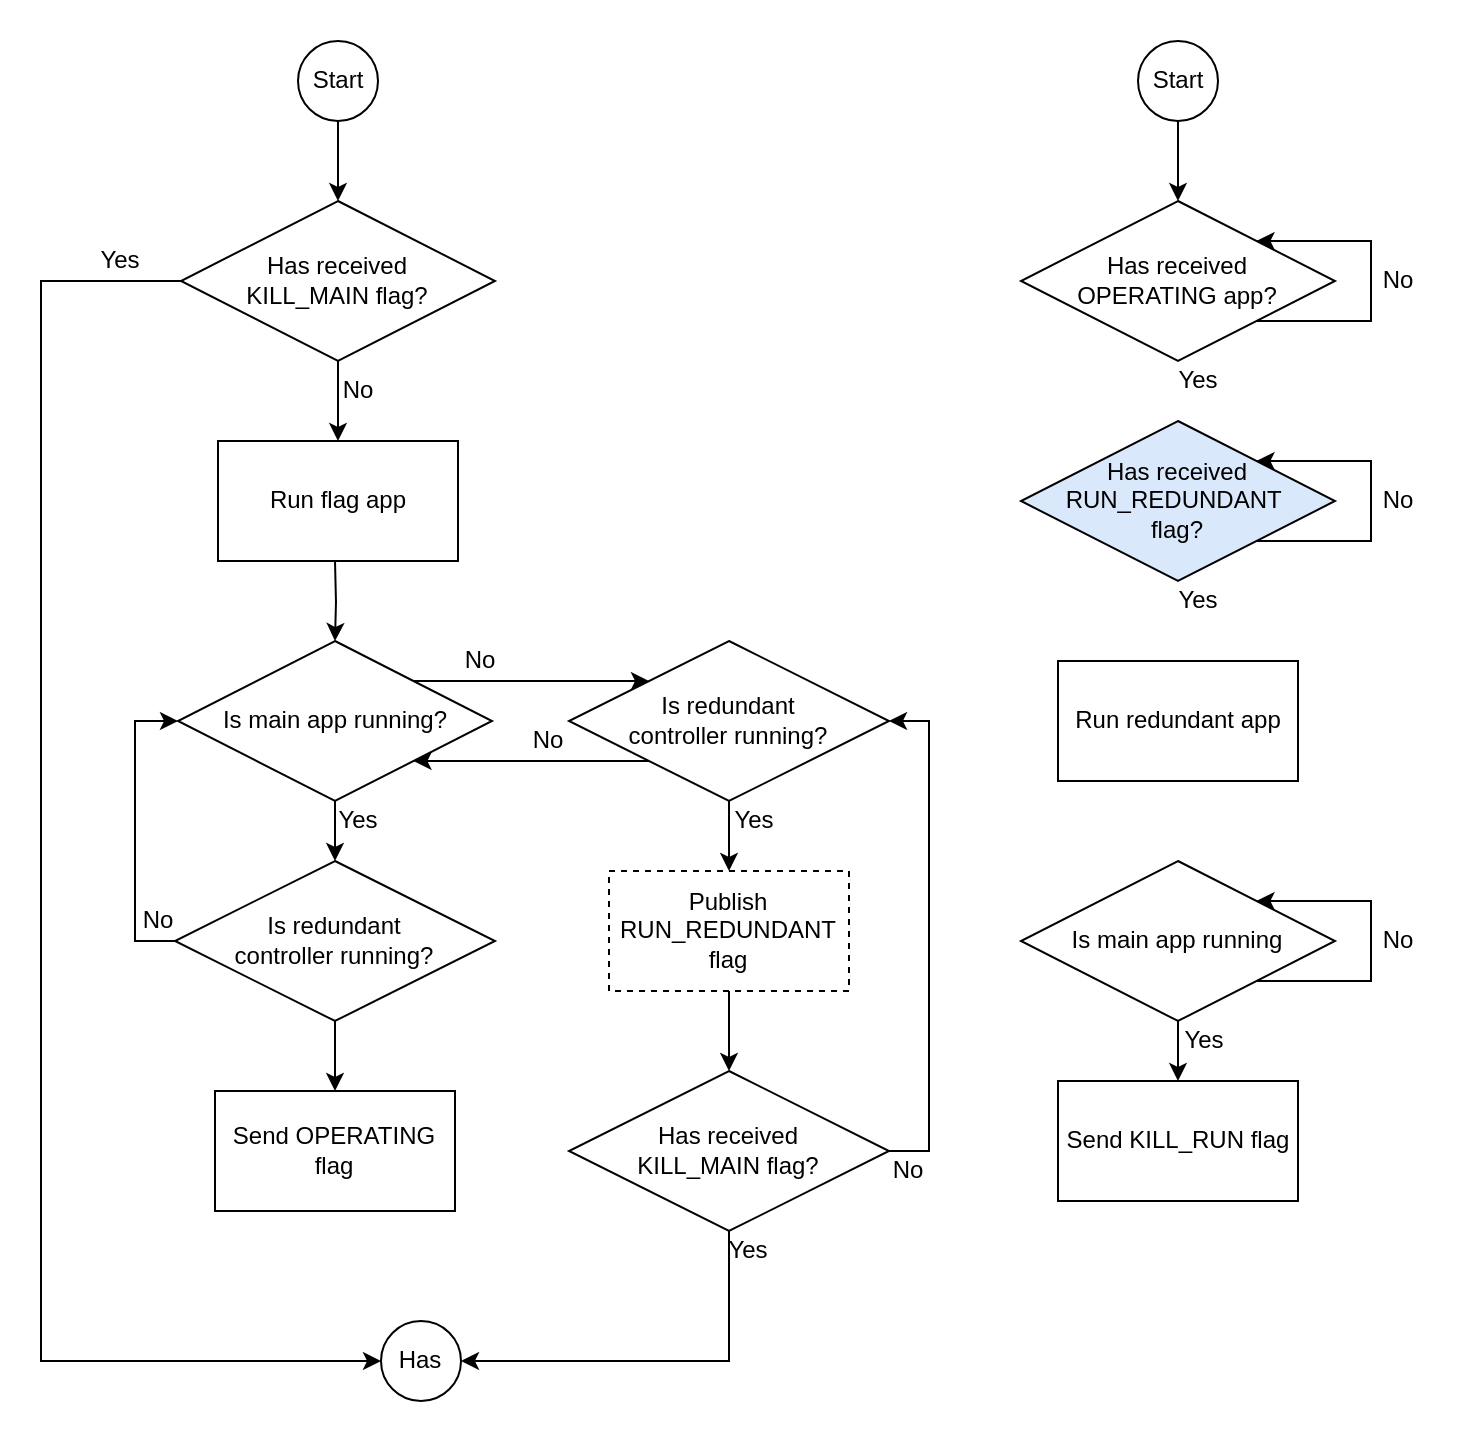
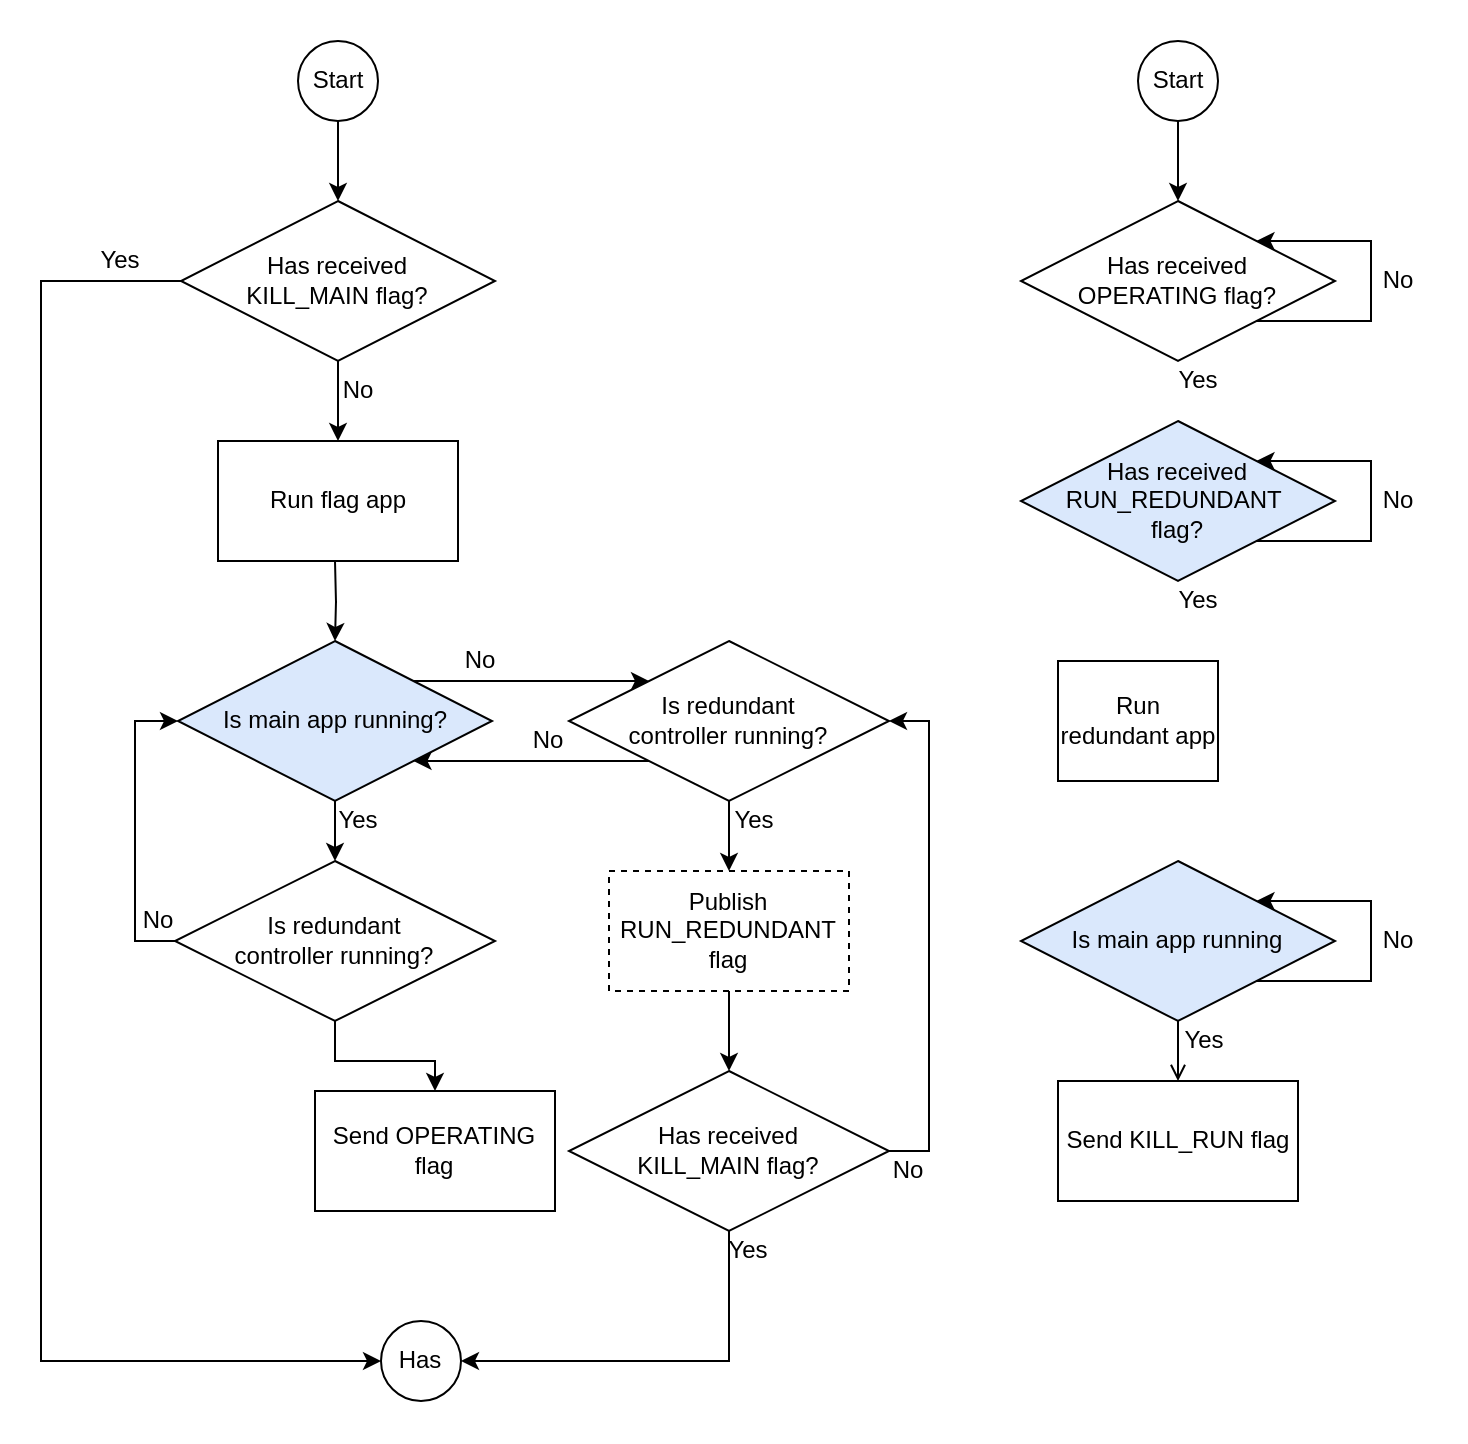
(1178, 281) -> (1178, 281)
(335, 721) -> (335, 721)
(1178, 721) -> (1138, 721)
(1178, 941) -> (1178, 941)
(1178, 1066) -> (1178, 1068)
(335, 1151) -> (435, 1151)
